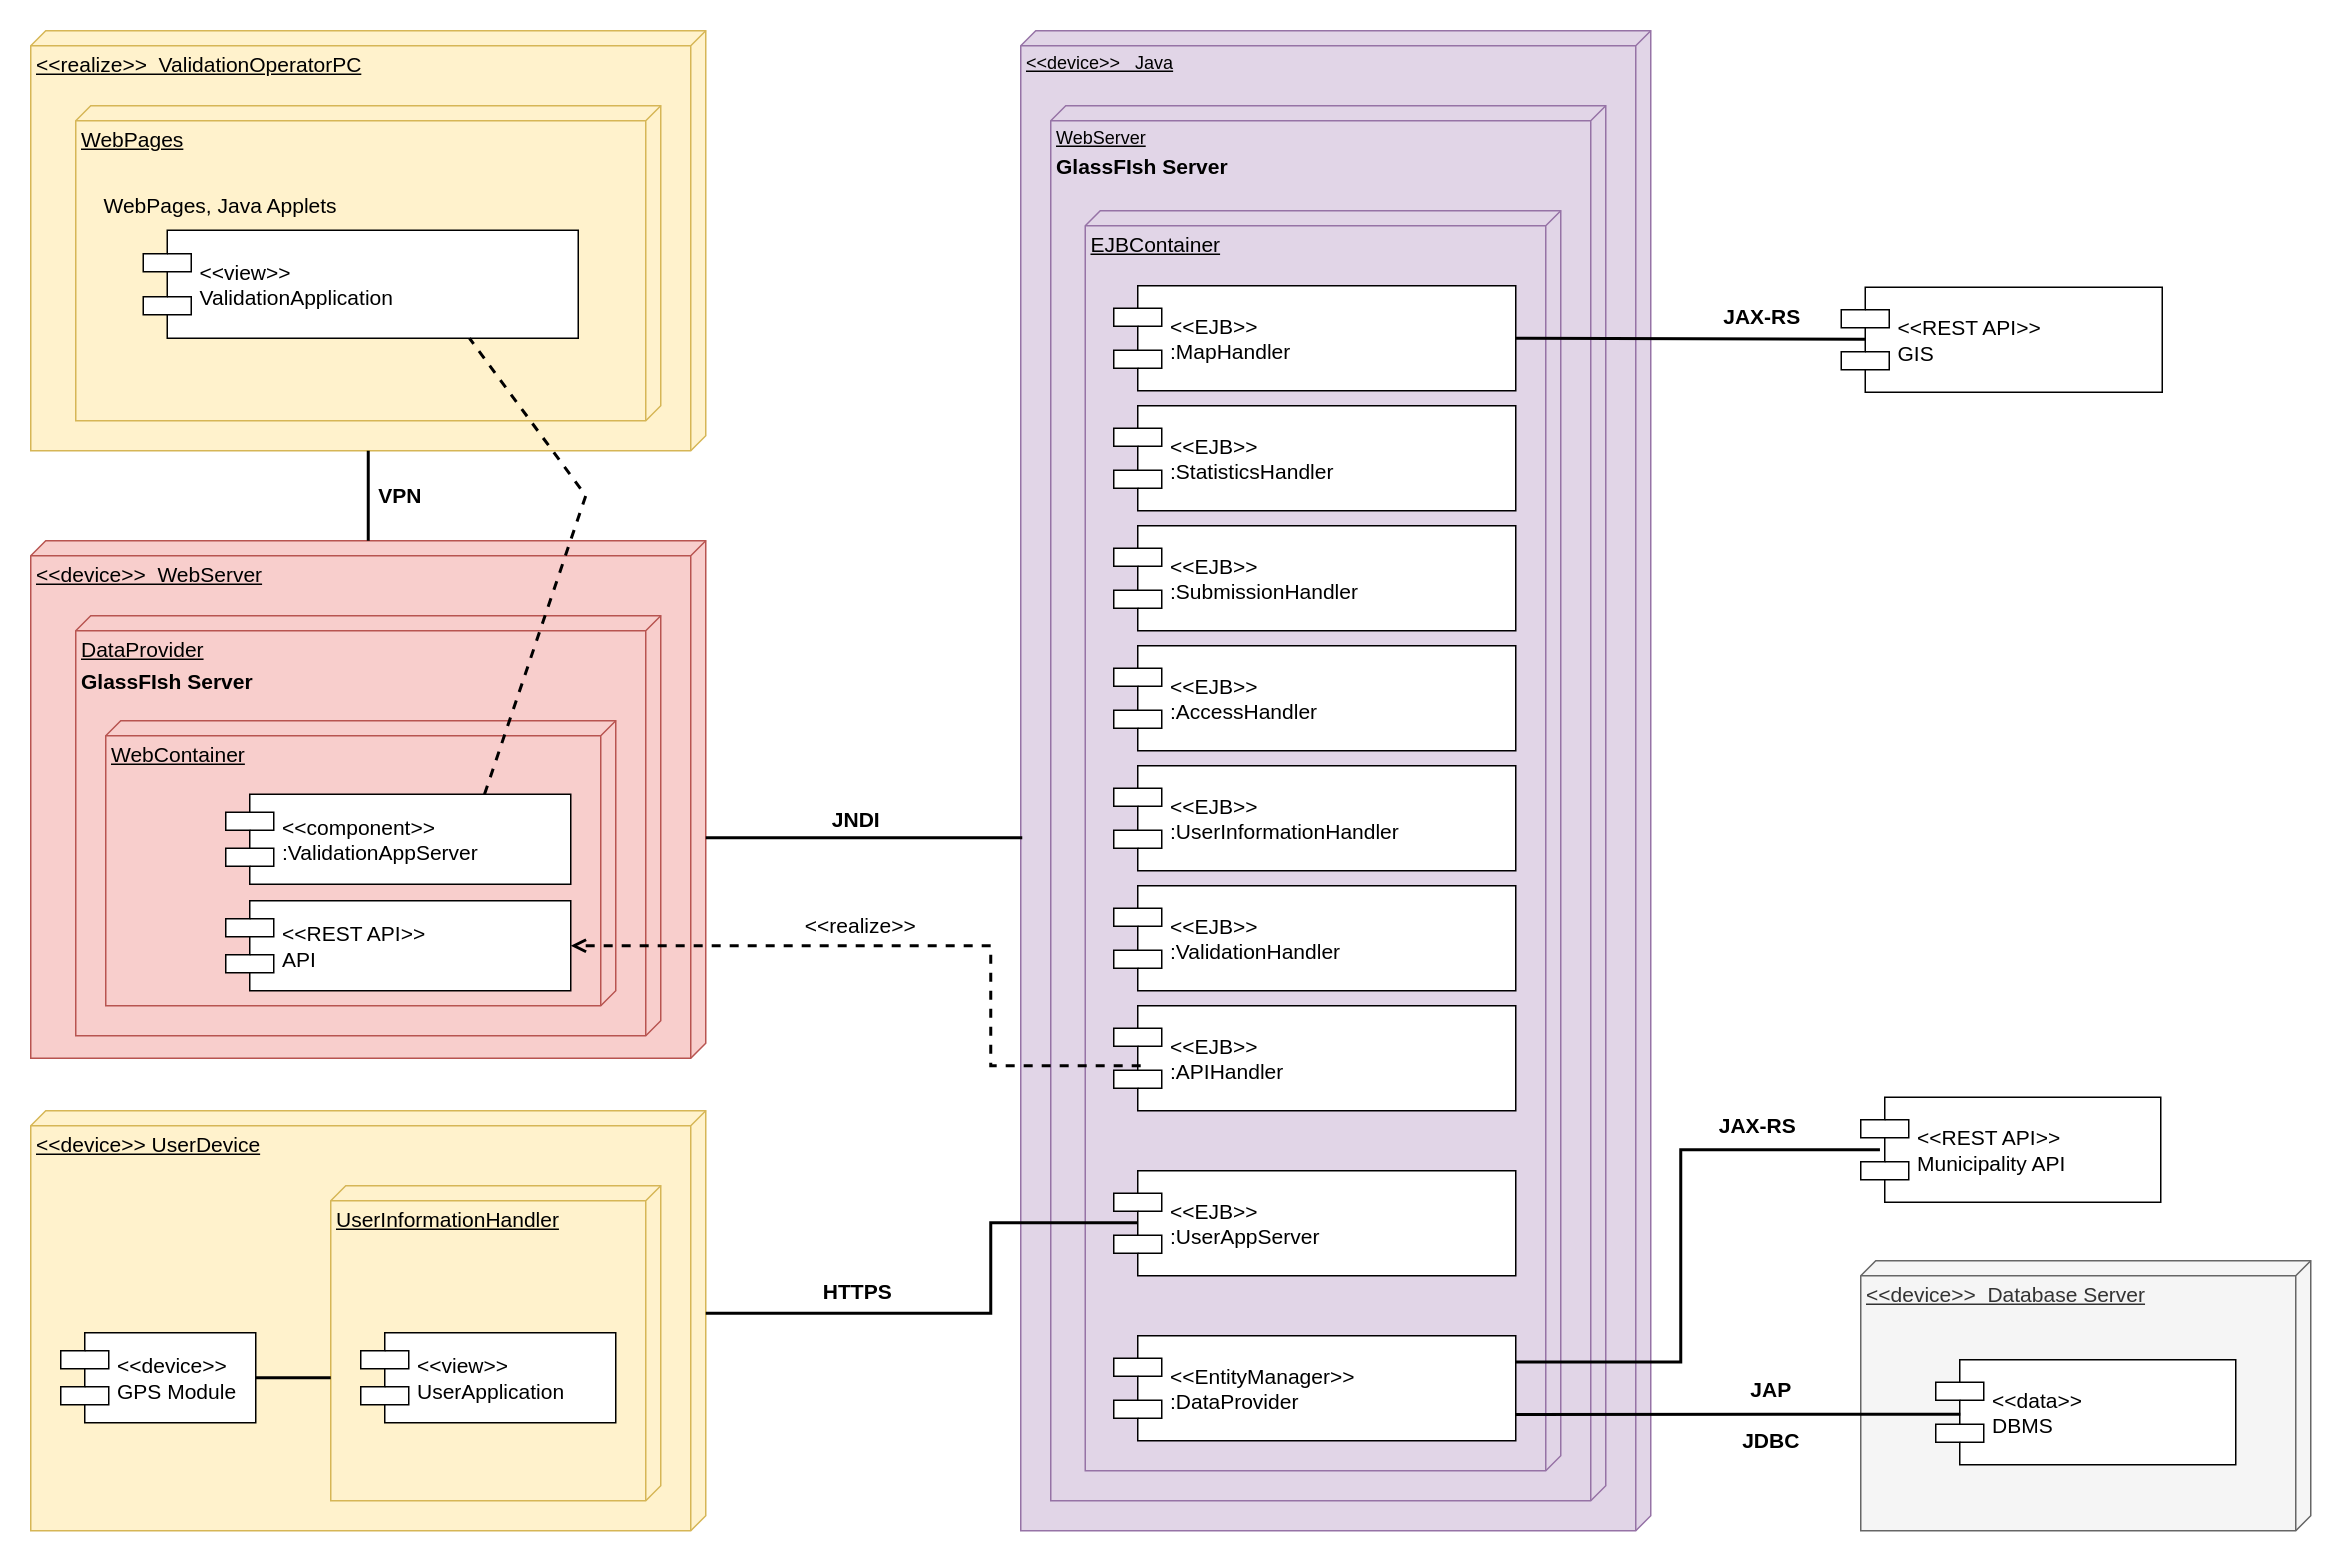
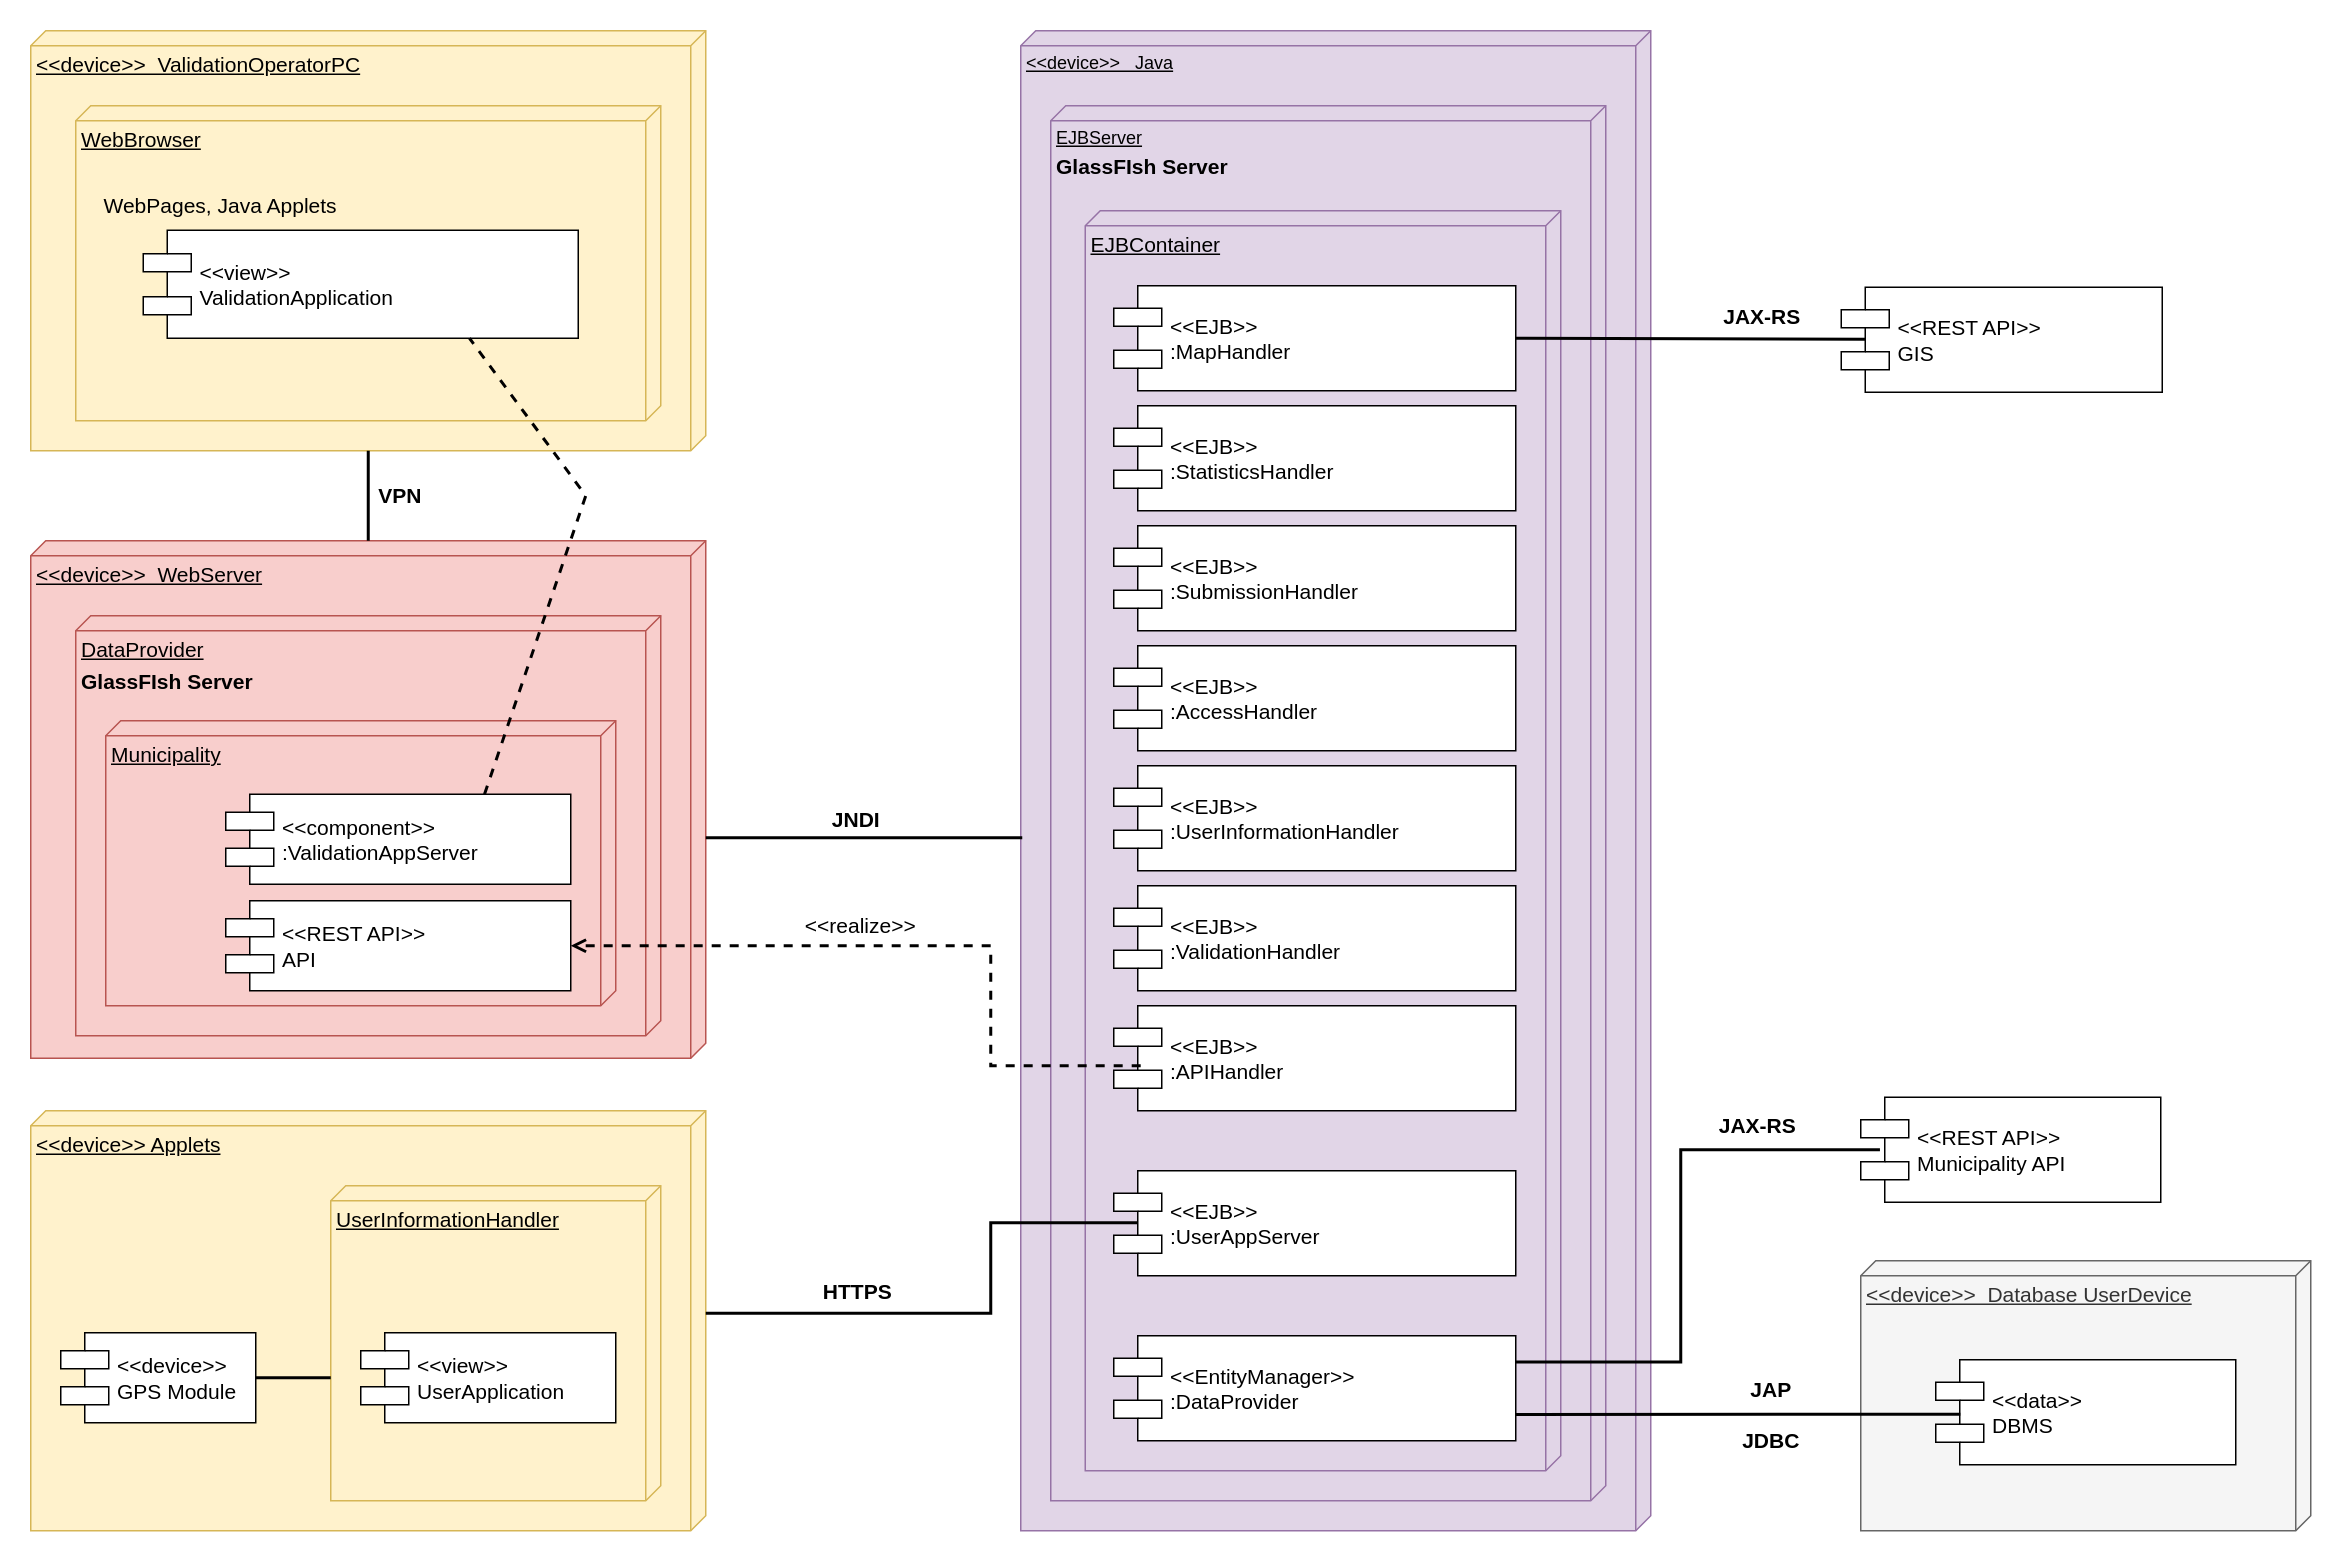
(214, 66) -> (211, 66)
(1102, 139) -> (1102, 139)
(129, 141) -> (141, 141)
(180, 756) -> (171, 756)
(152, 1146) -> (134, 1146)
(2017, 1296) -> (2038, 1296)
